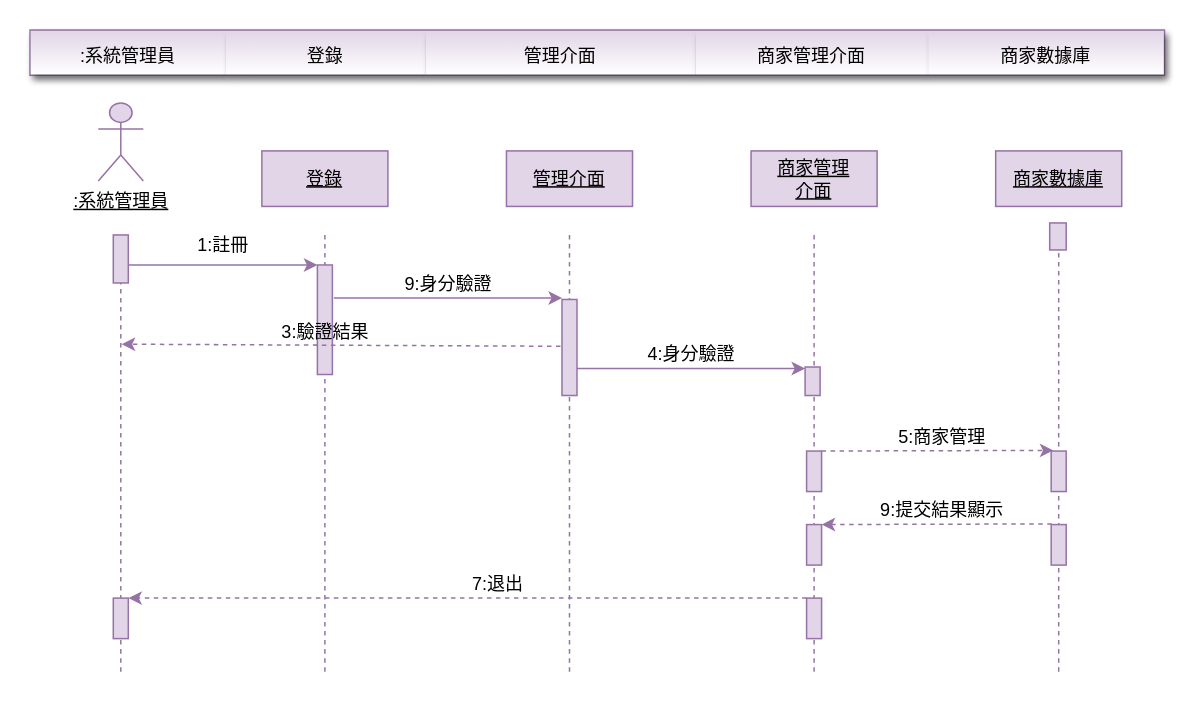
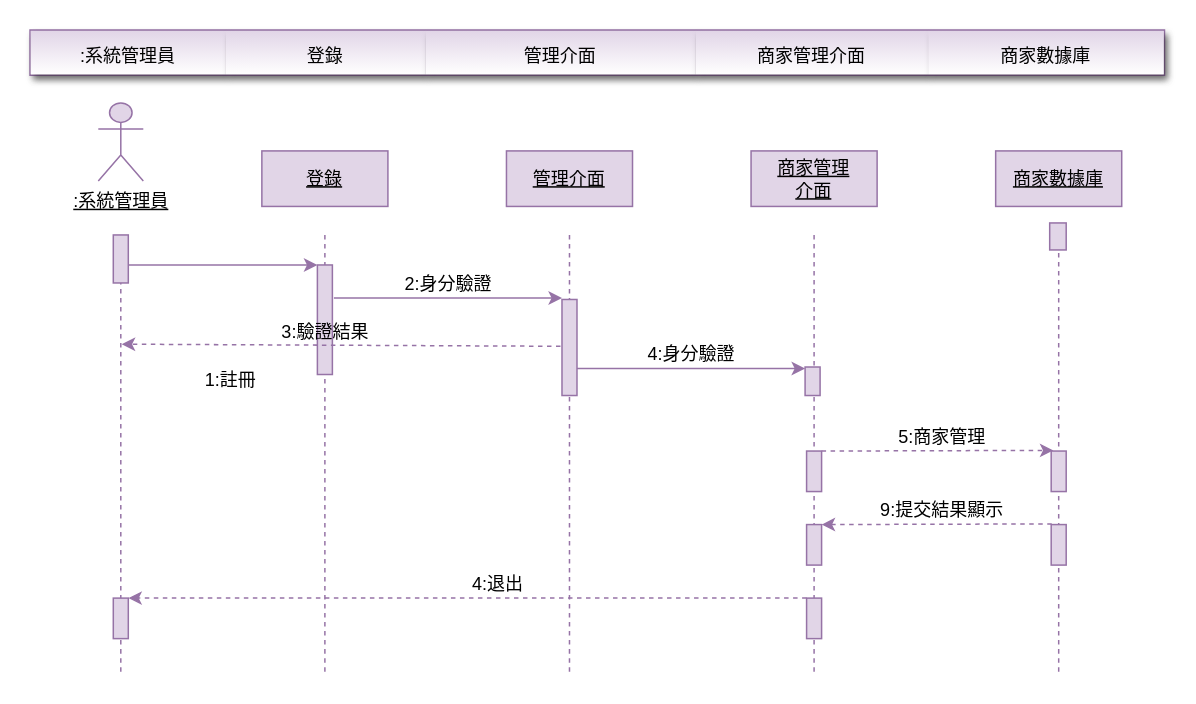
(223, 245) -> (230, 380)
(449, 284) -> (449, 284)
(498, 584) -> (498, 584)
